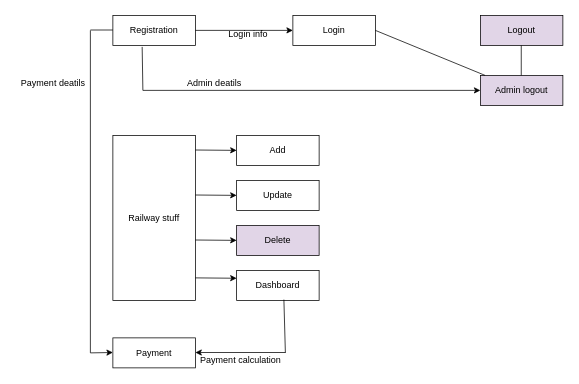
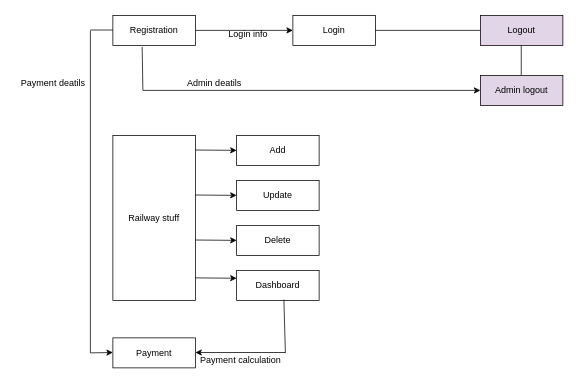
(430, 53) -> (427, 30)
(278, 240) -> (278, 240)
